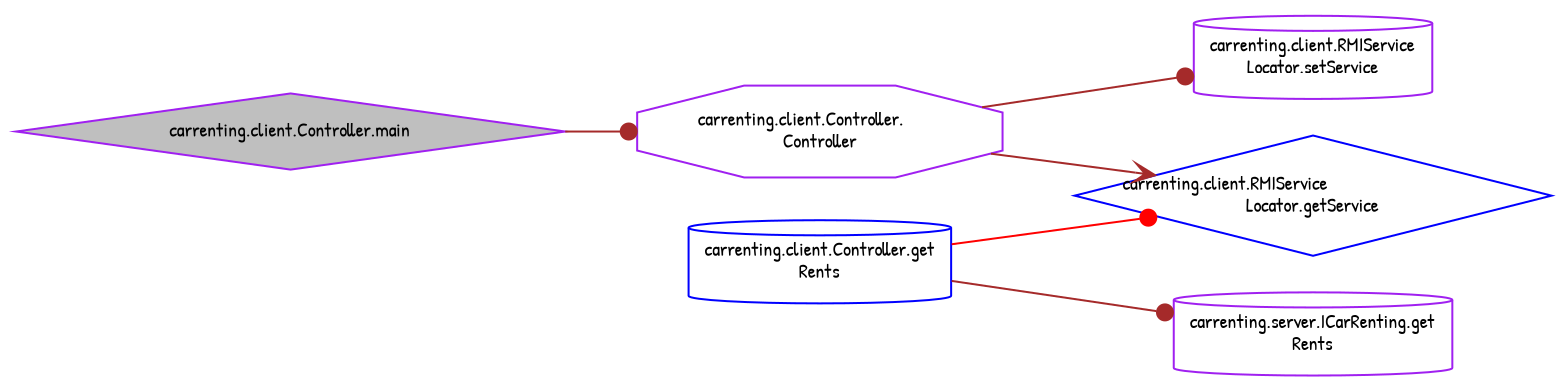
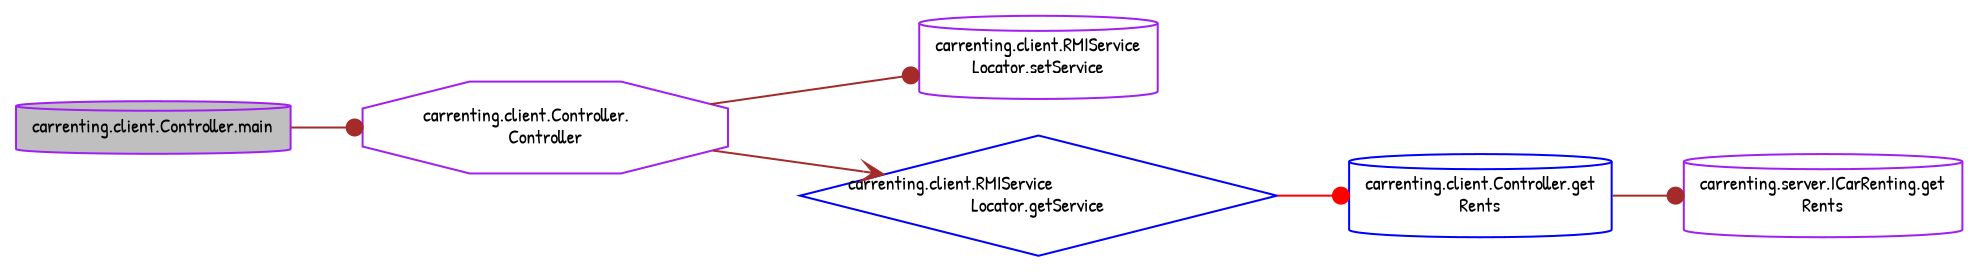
(291, 132) -> (153, 128)
(1046, 232) -> (1305, 196)
